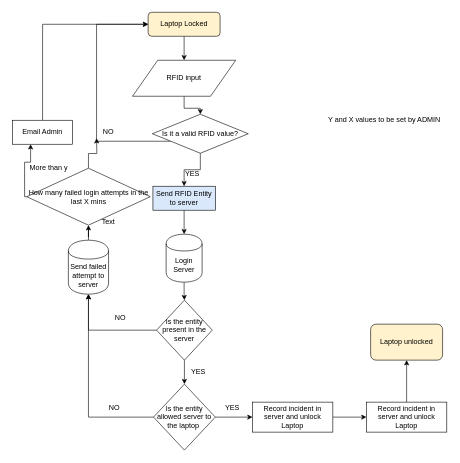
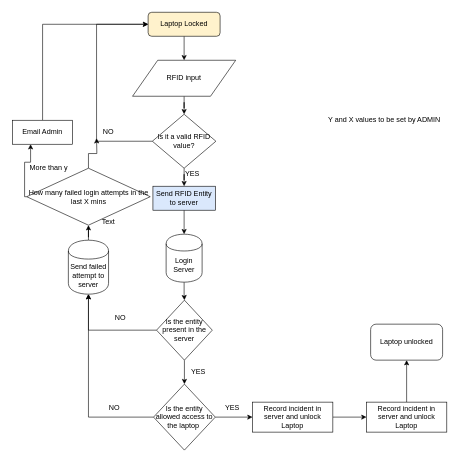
(200, 134) -> (184, 141)
(407, 342) -> (407, 342)
(184, 417) -> (184, 417)
